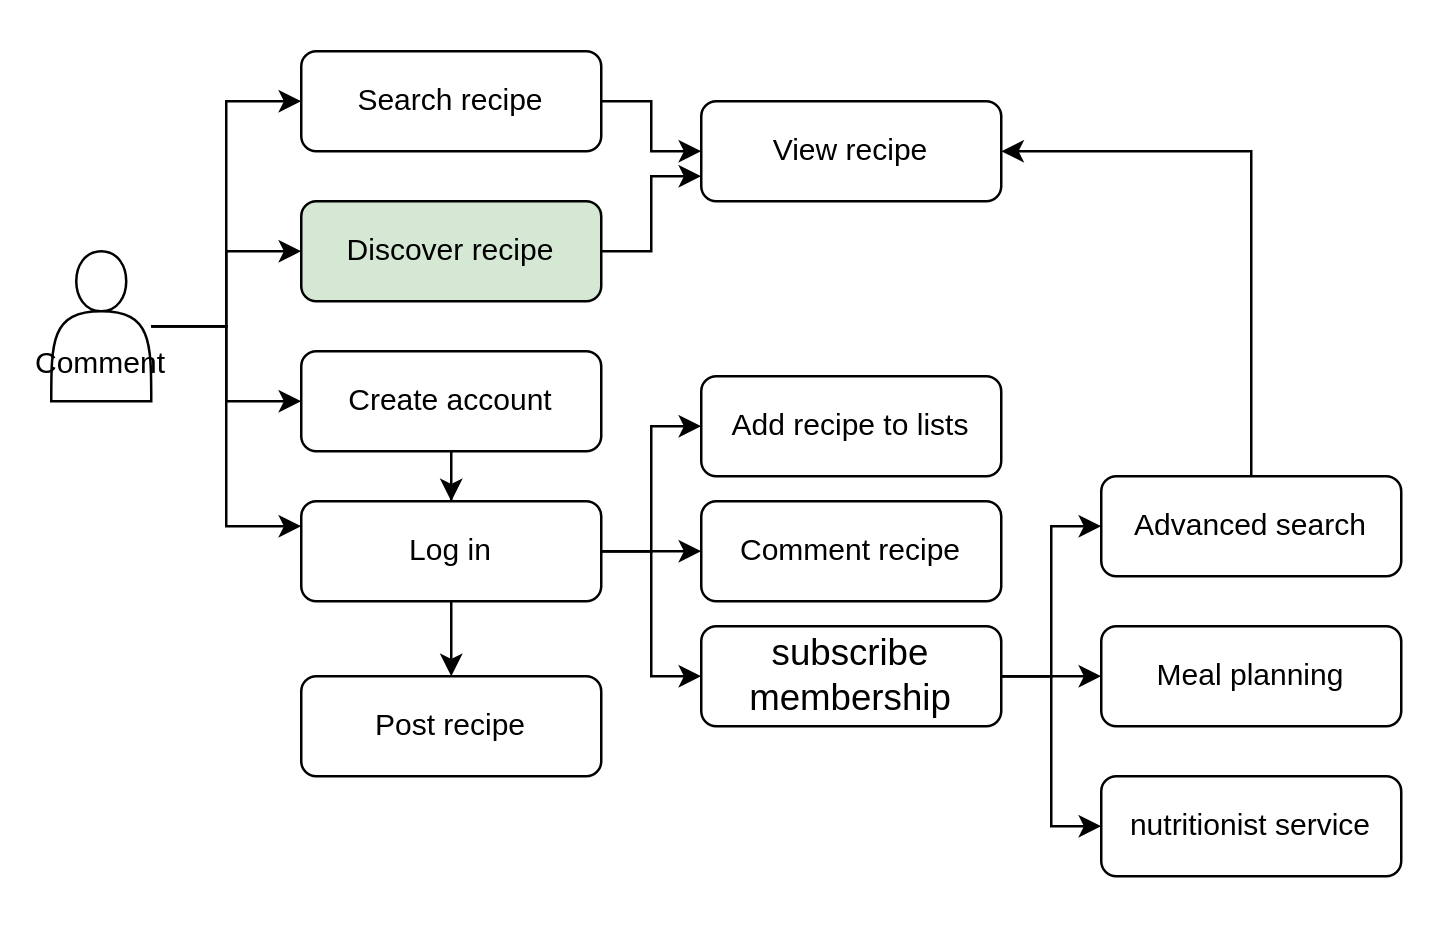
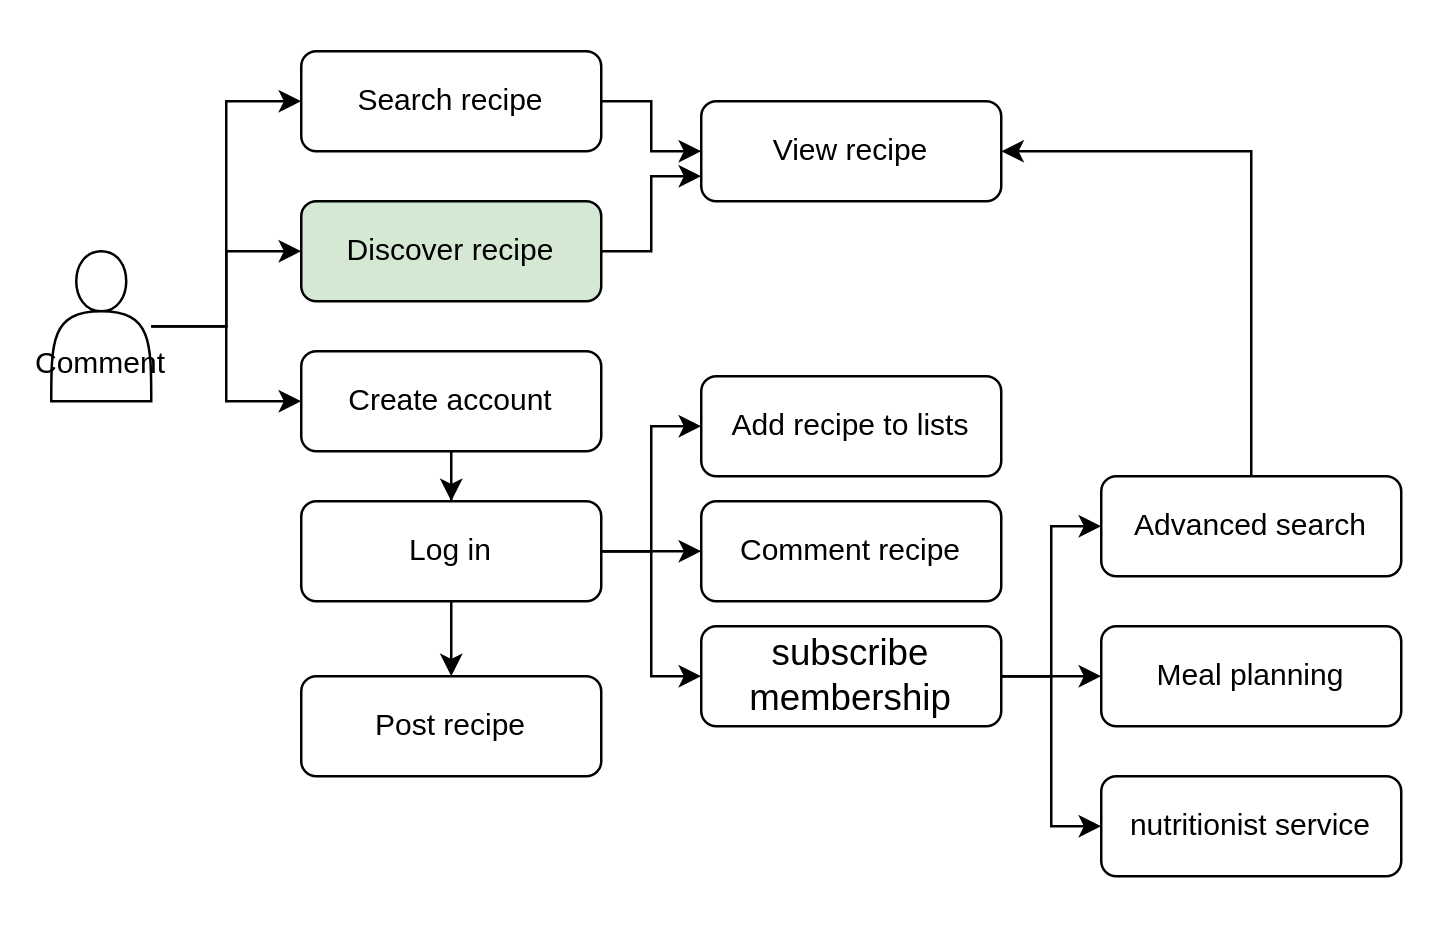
(226, 495) -> none
